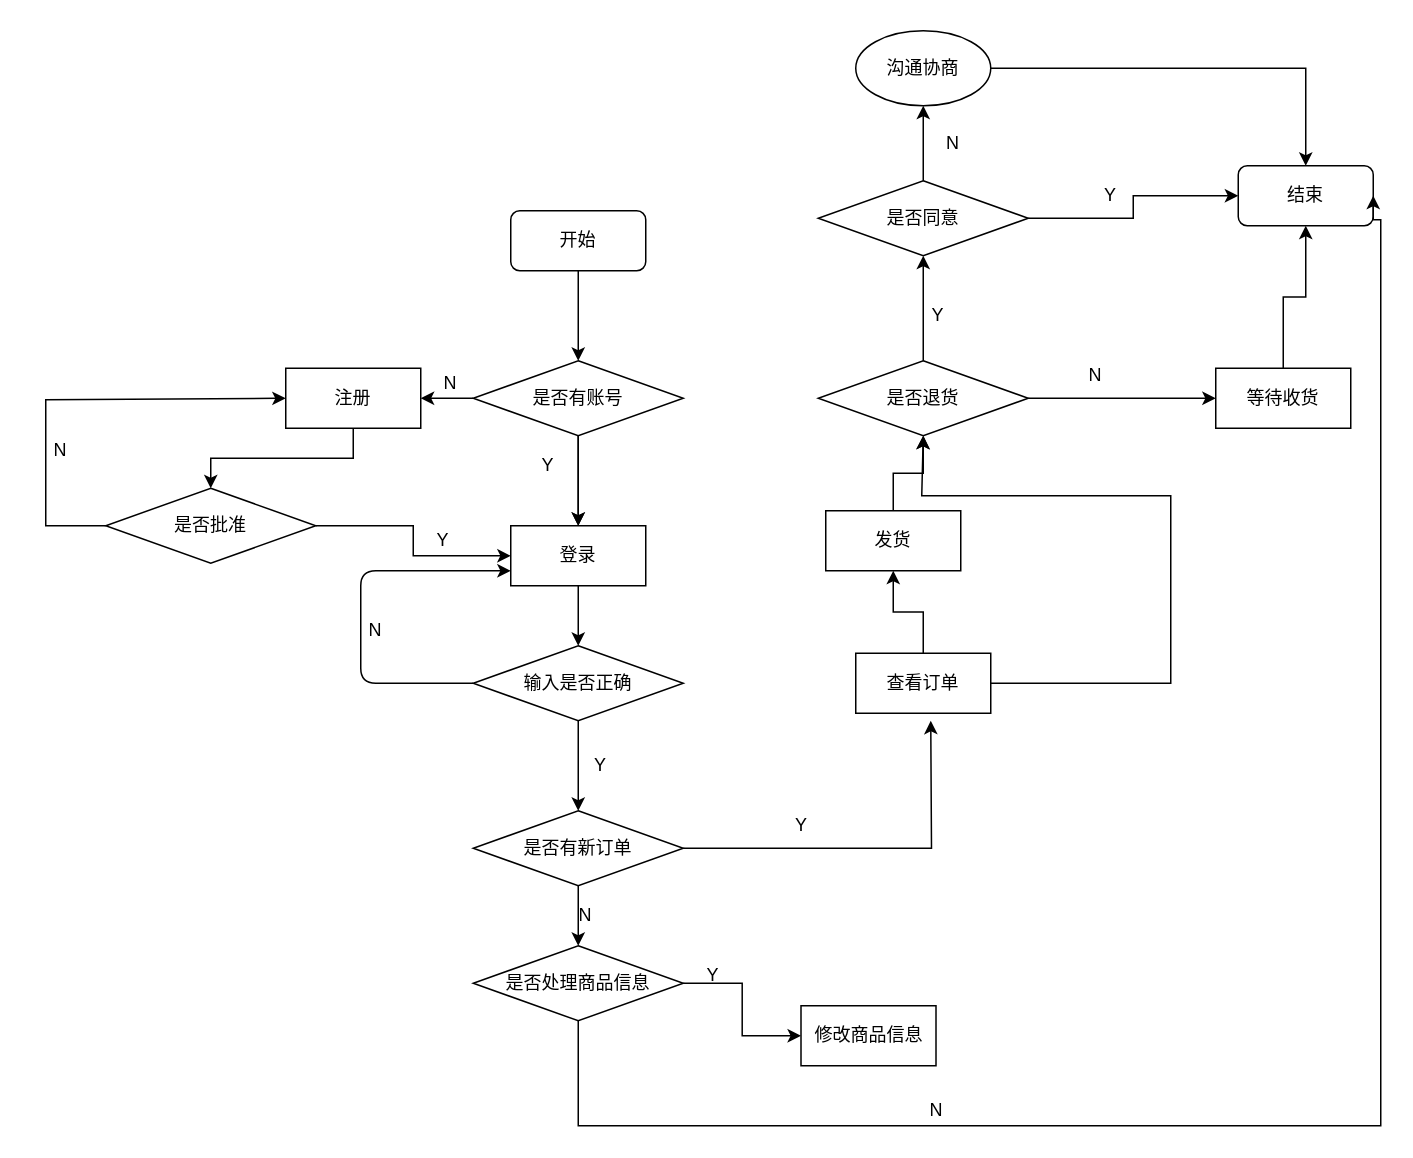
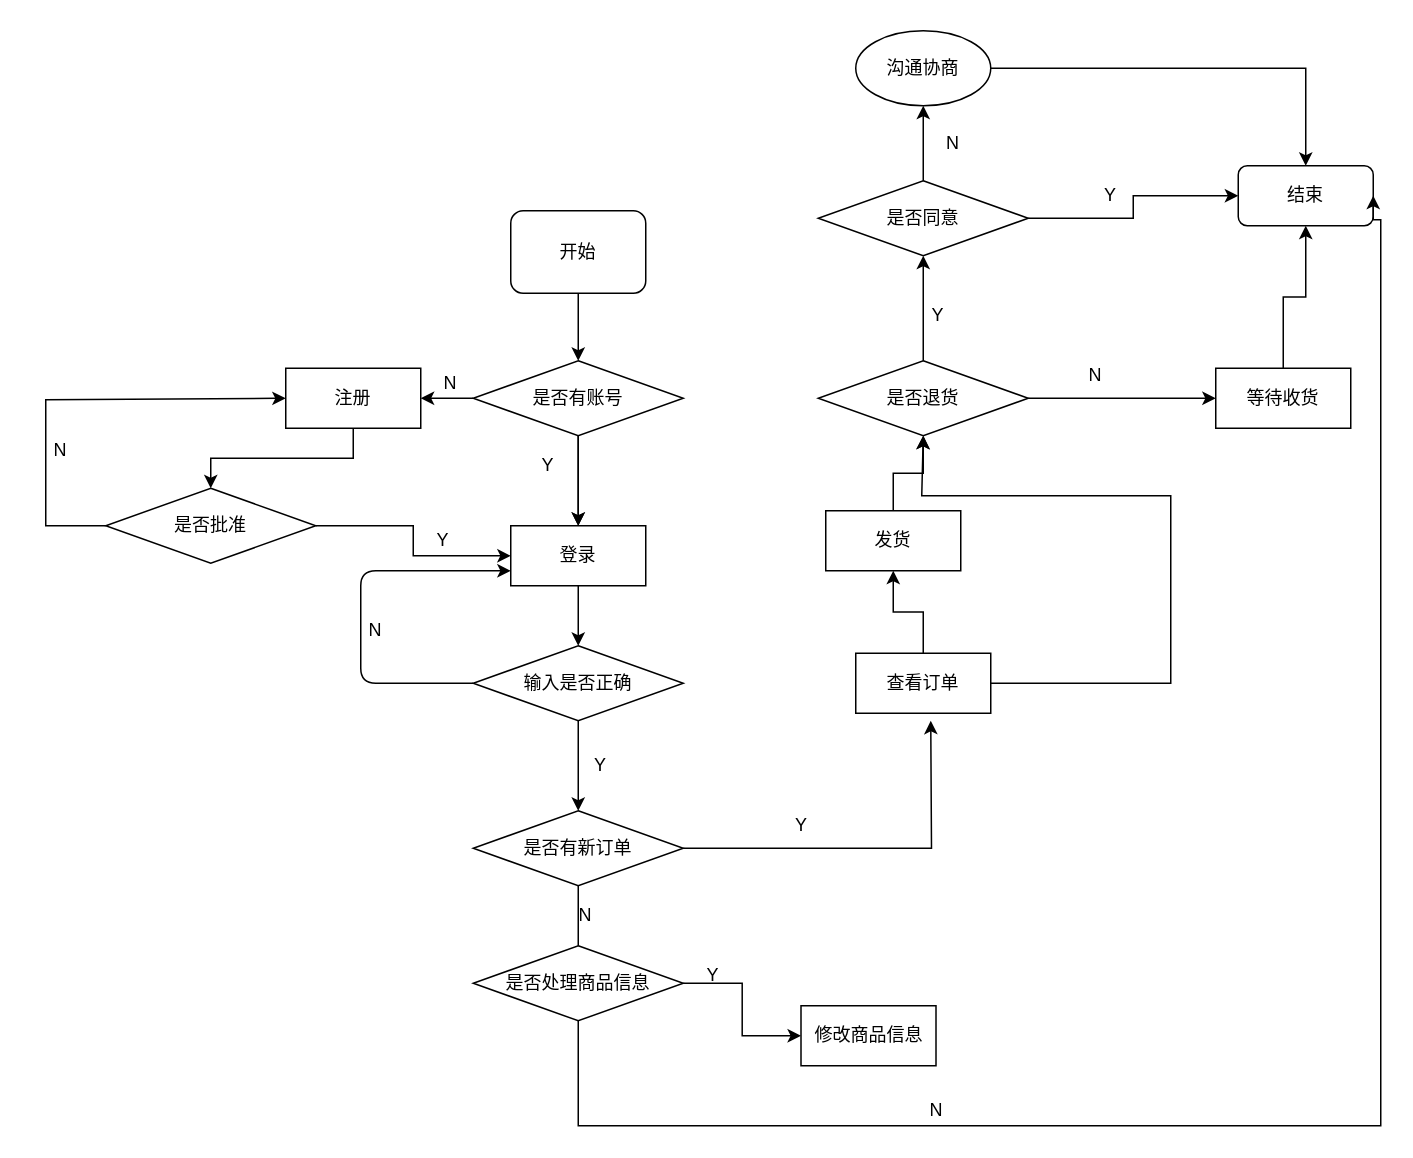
(578, 241) -> (578, 252)
(578, 934) -> (578, 938)
